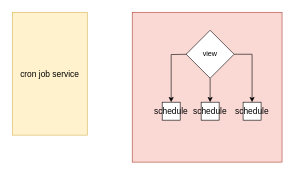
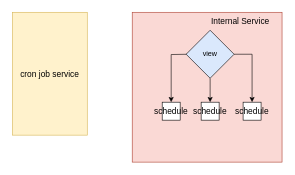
none -> (240, 21)
(210, 54) -> (210, 54)
